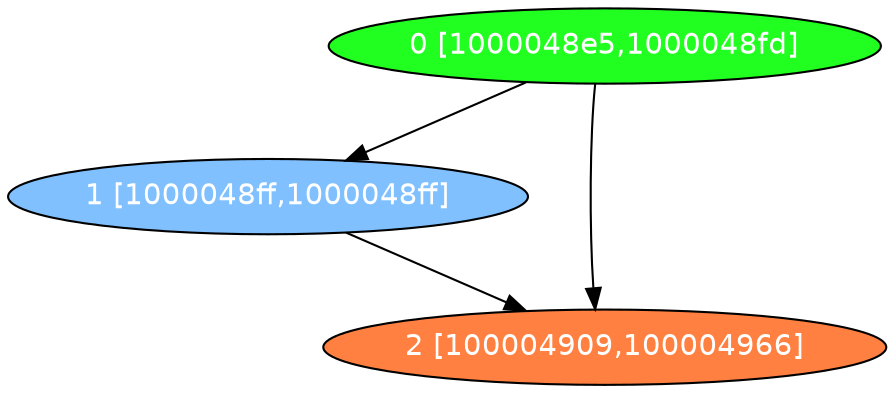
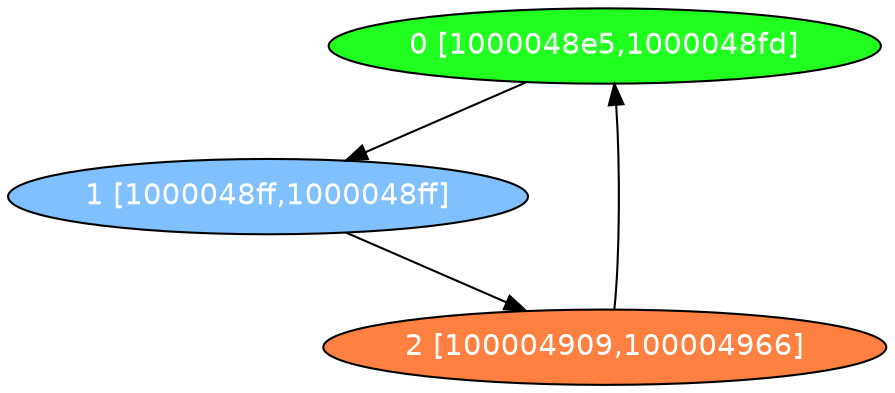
(591, 186) -> (619, 207)
